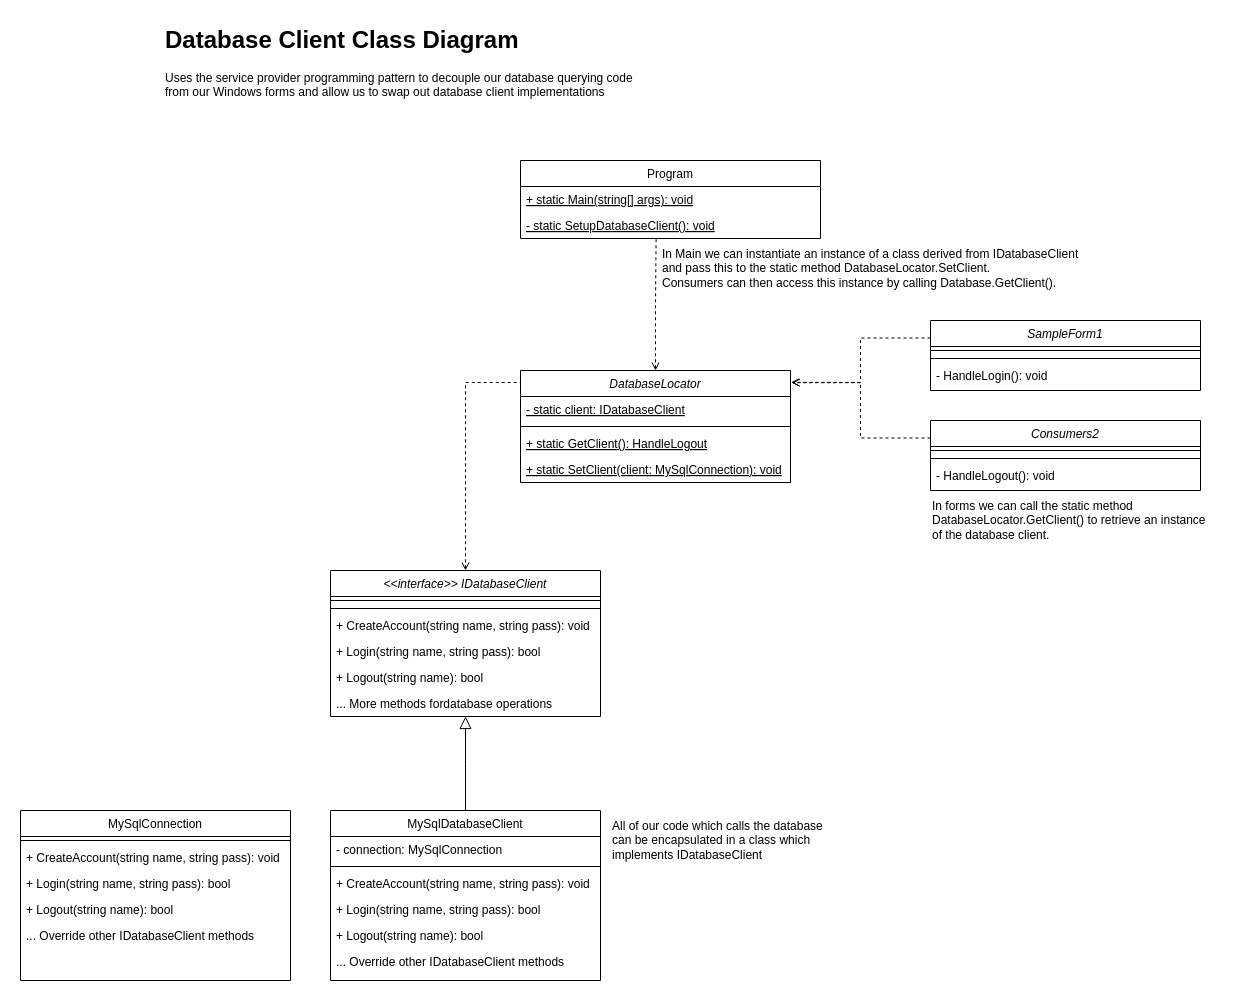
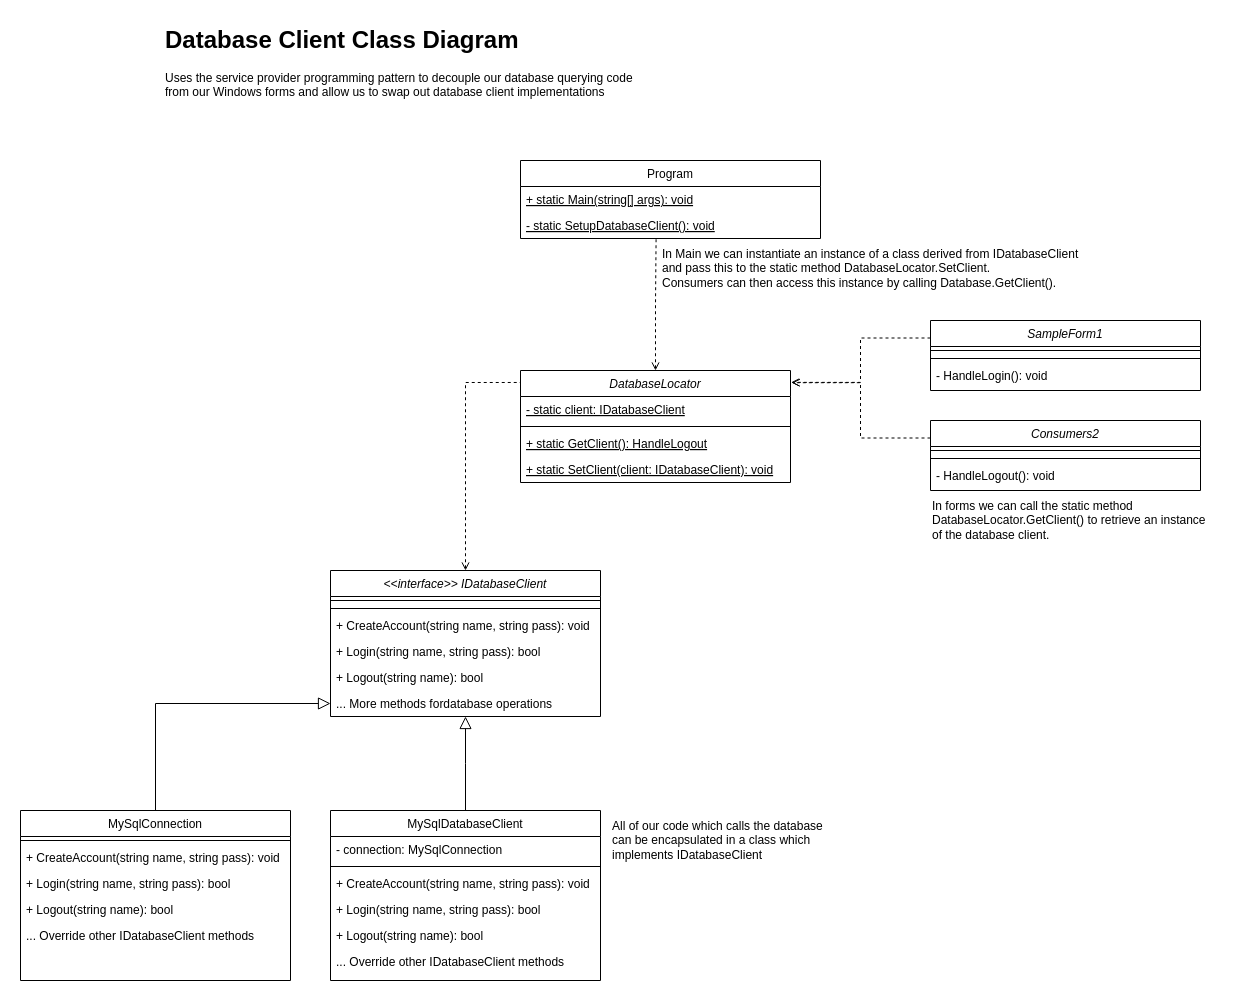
(669, 470) -> (669, 470)
none -> (183, 704)
